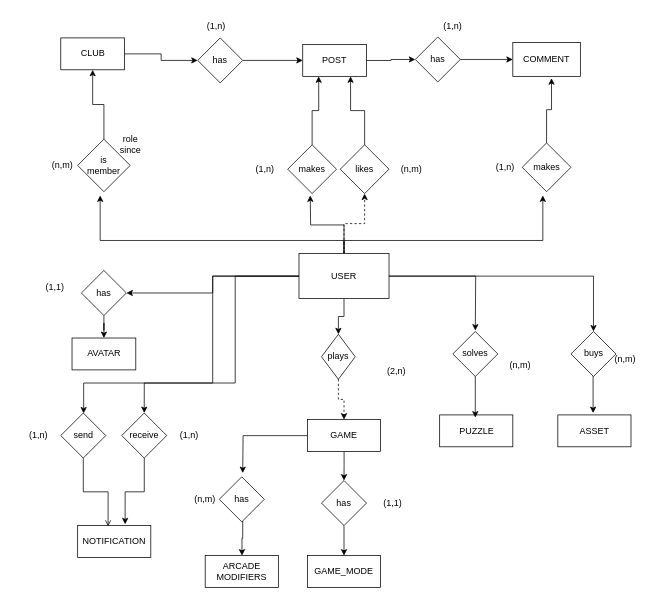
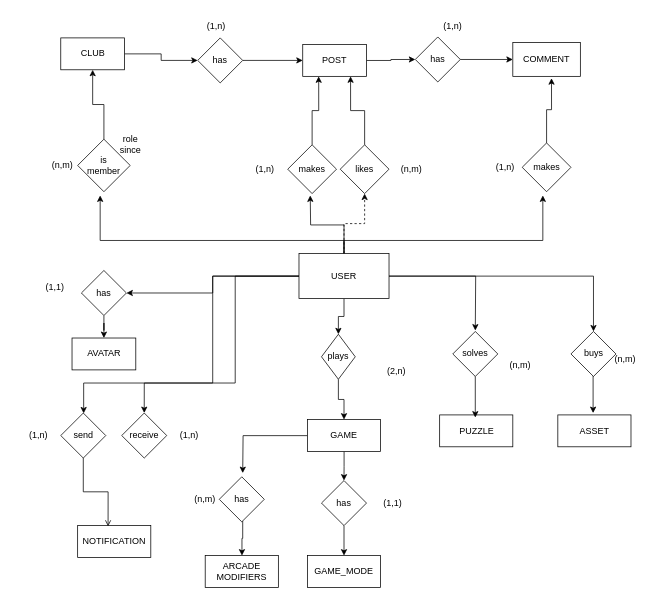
(338, 393) -> (338, 393)
(144, 485) -> none
